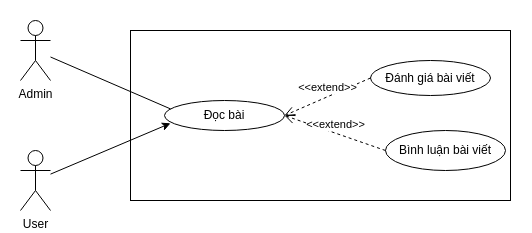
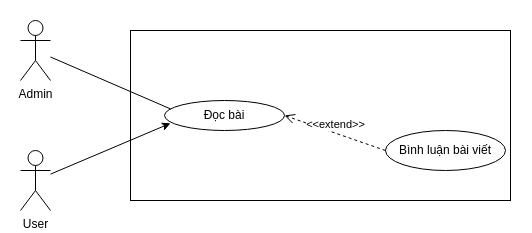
(431, 78) -> none
(329, 96) -> none
